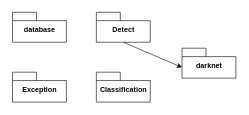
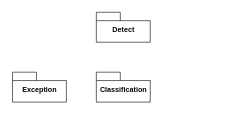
(39, 27) -> none
(151, 54) -> none
(209, 63) -> none
